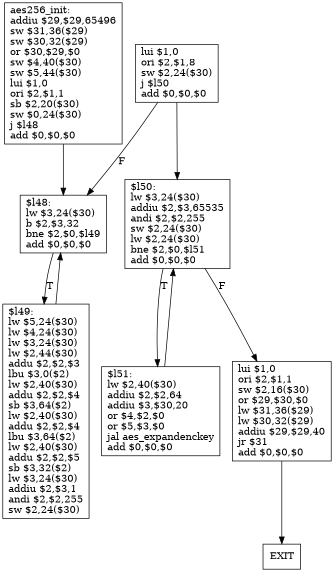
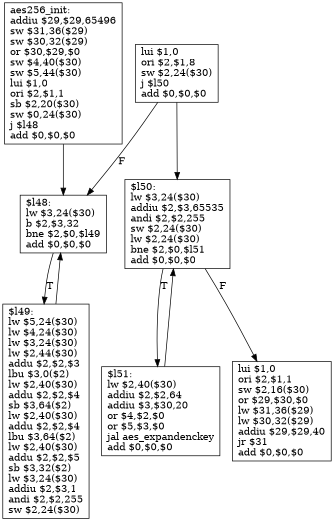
(282, 557) -> none
